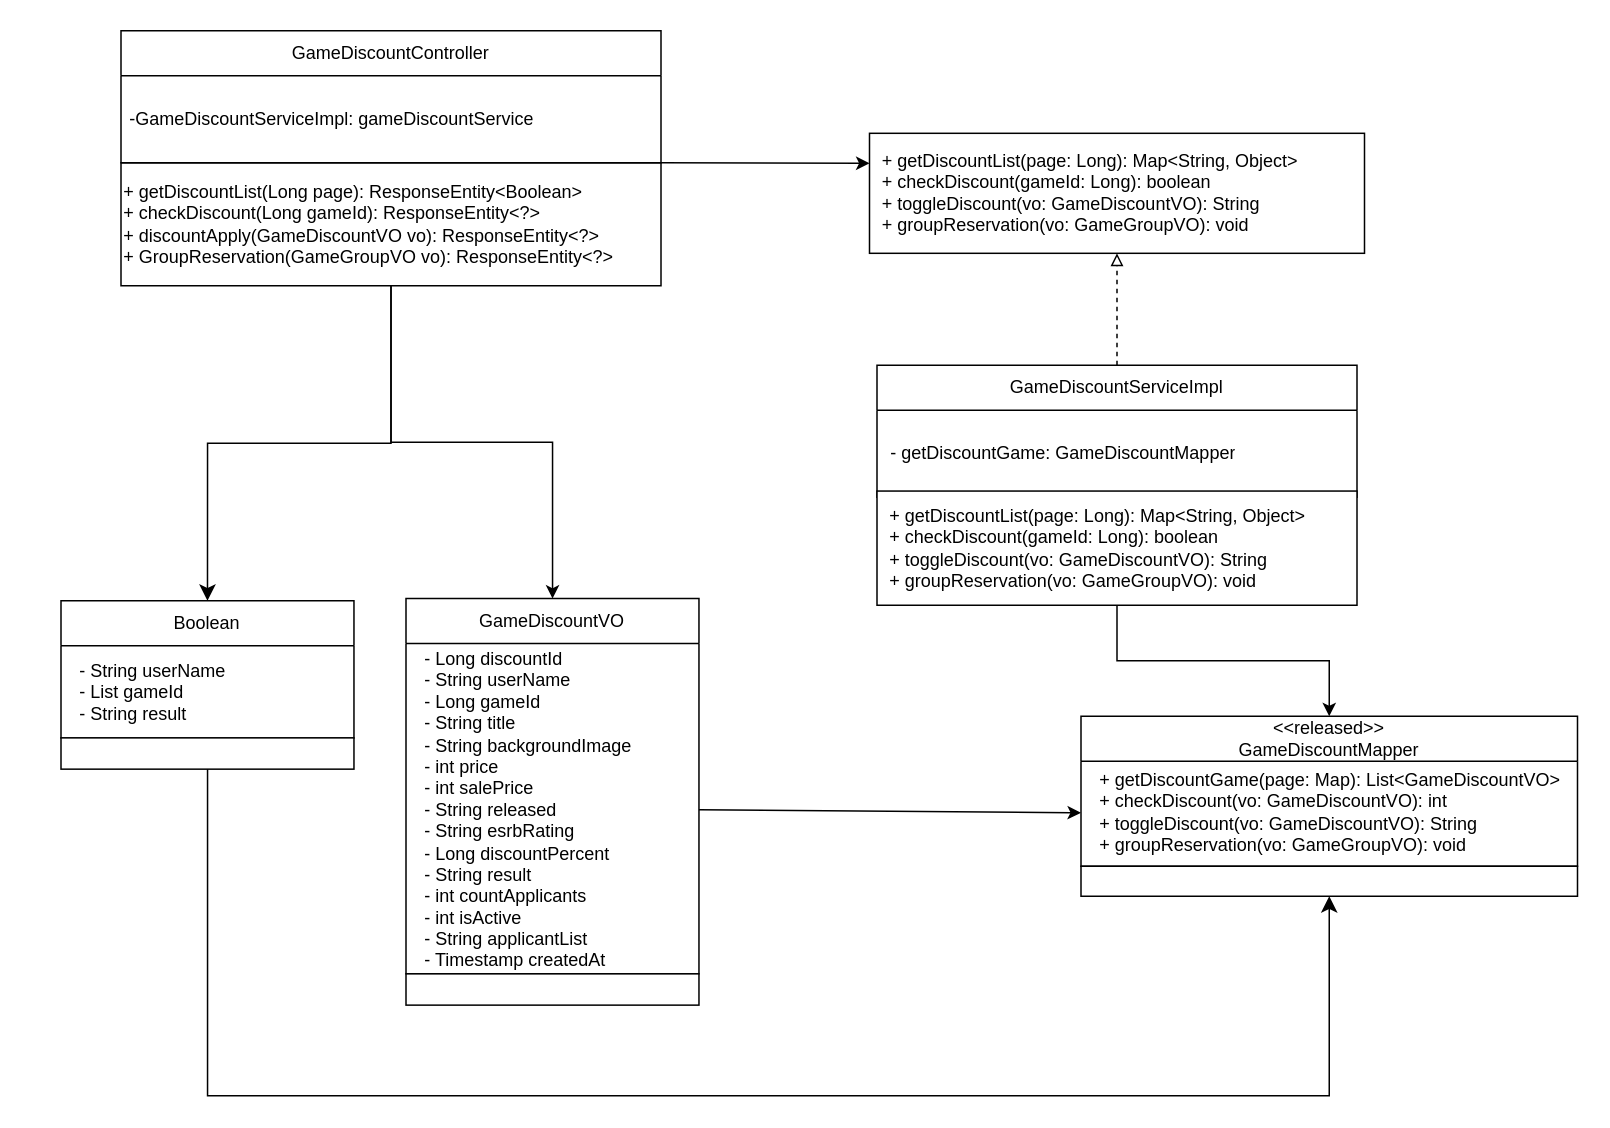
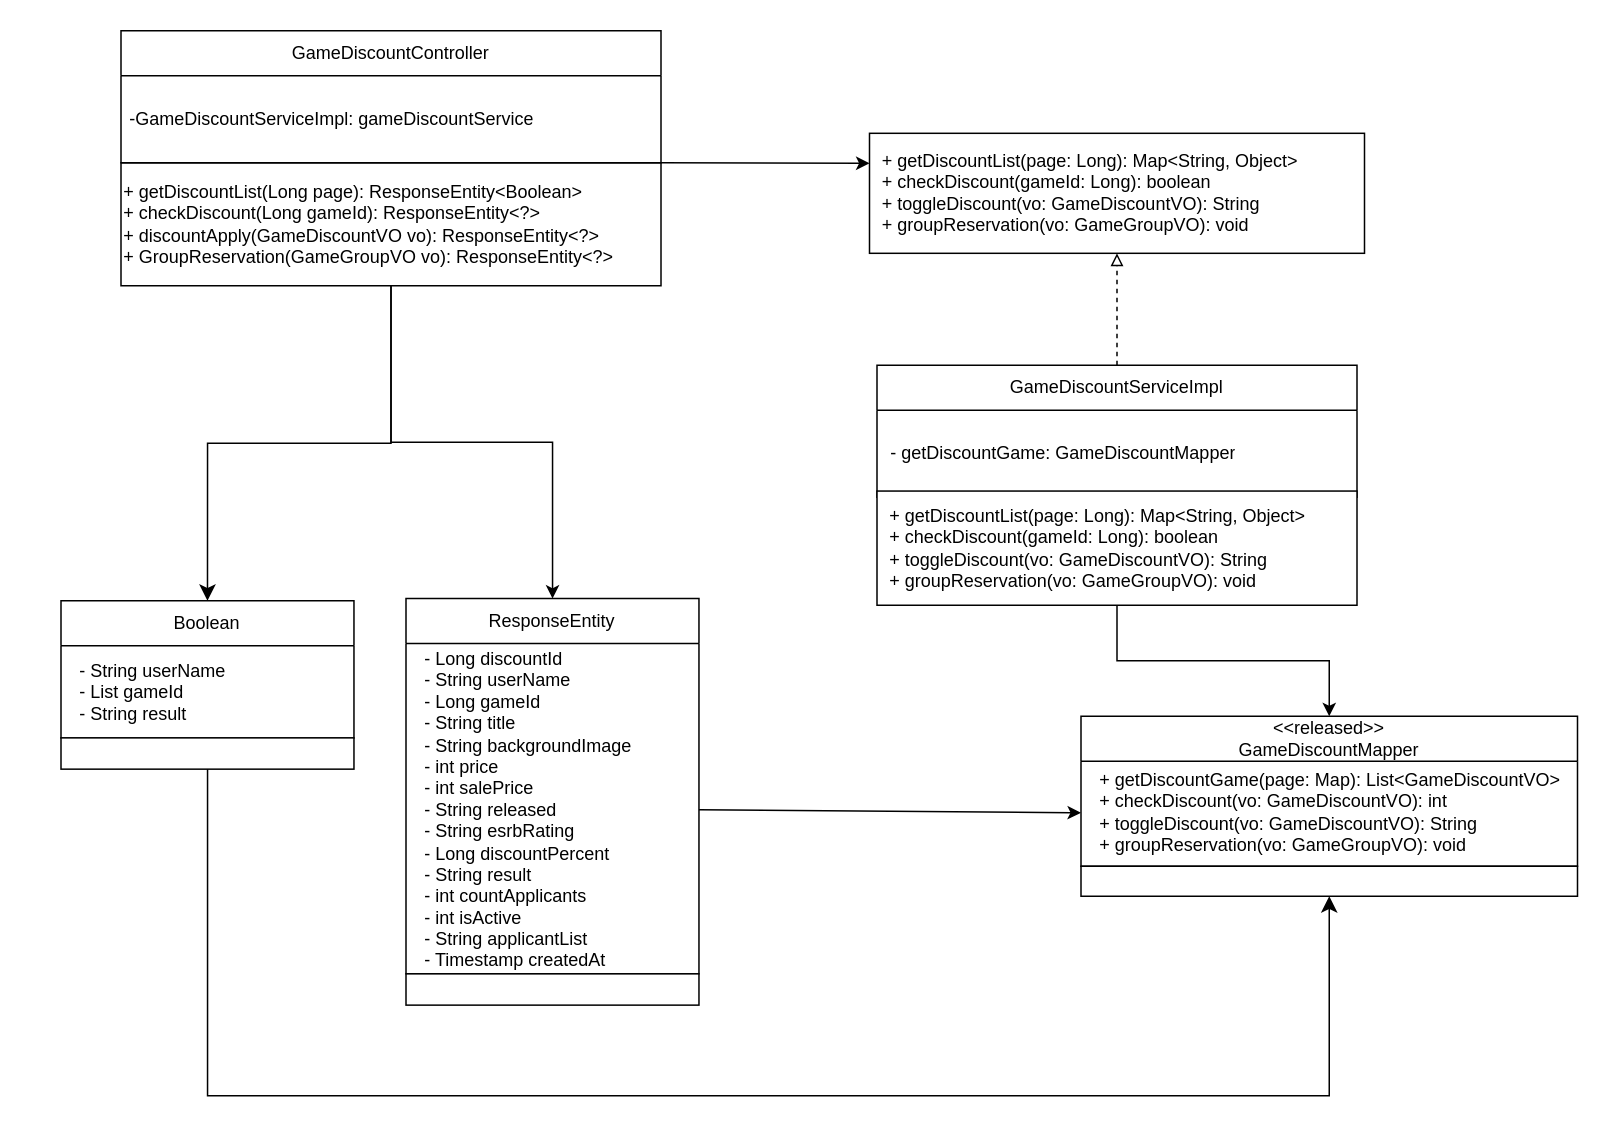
(552, 622) -> (552, 622)
